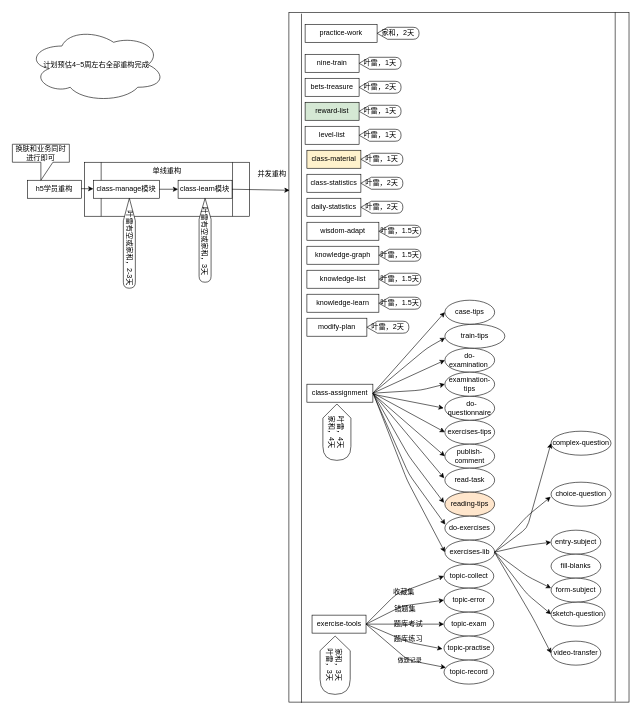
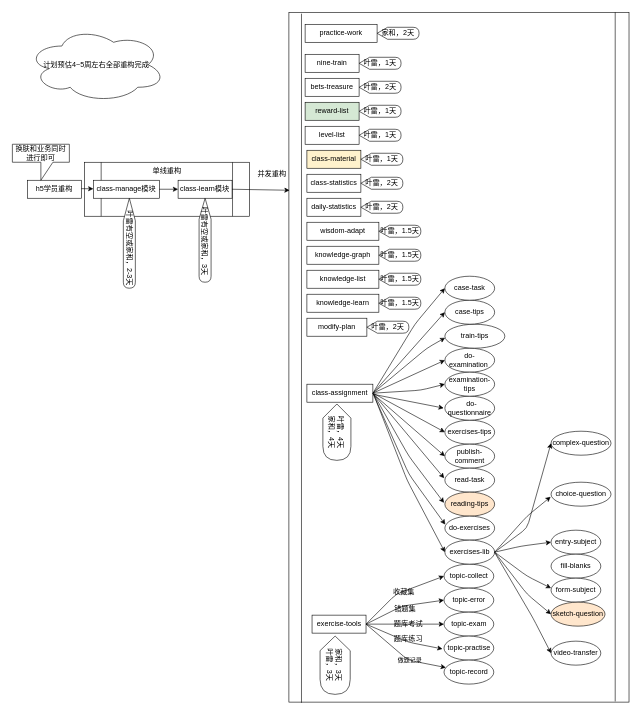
none -> (470, 288)
none -> (408, 335)
(578, 614) -> (578, 614)
